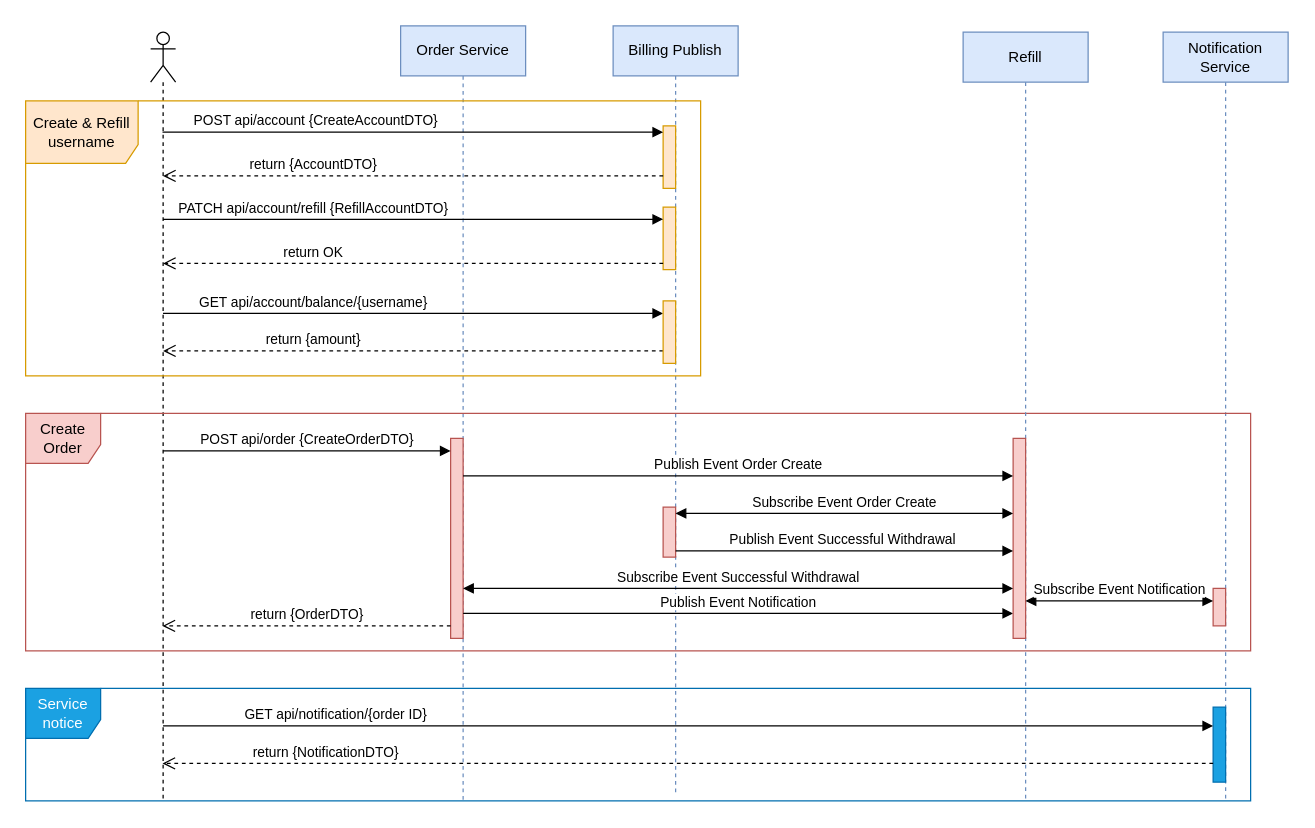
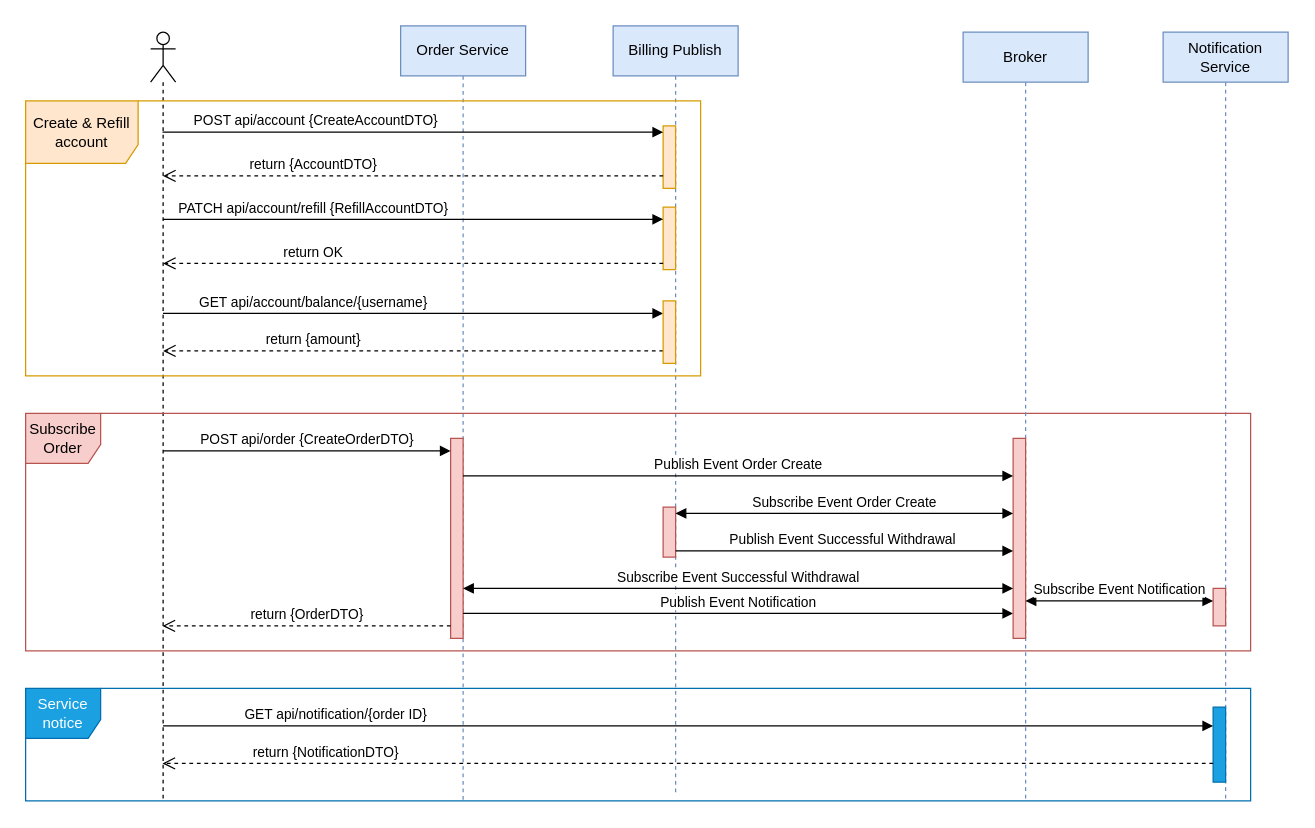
(1026, 57) -> (1026, 57)
(82, 132) -> (82, 132)
(63, 438) -> (63, 438)
